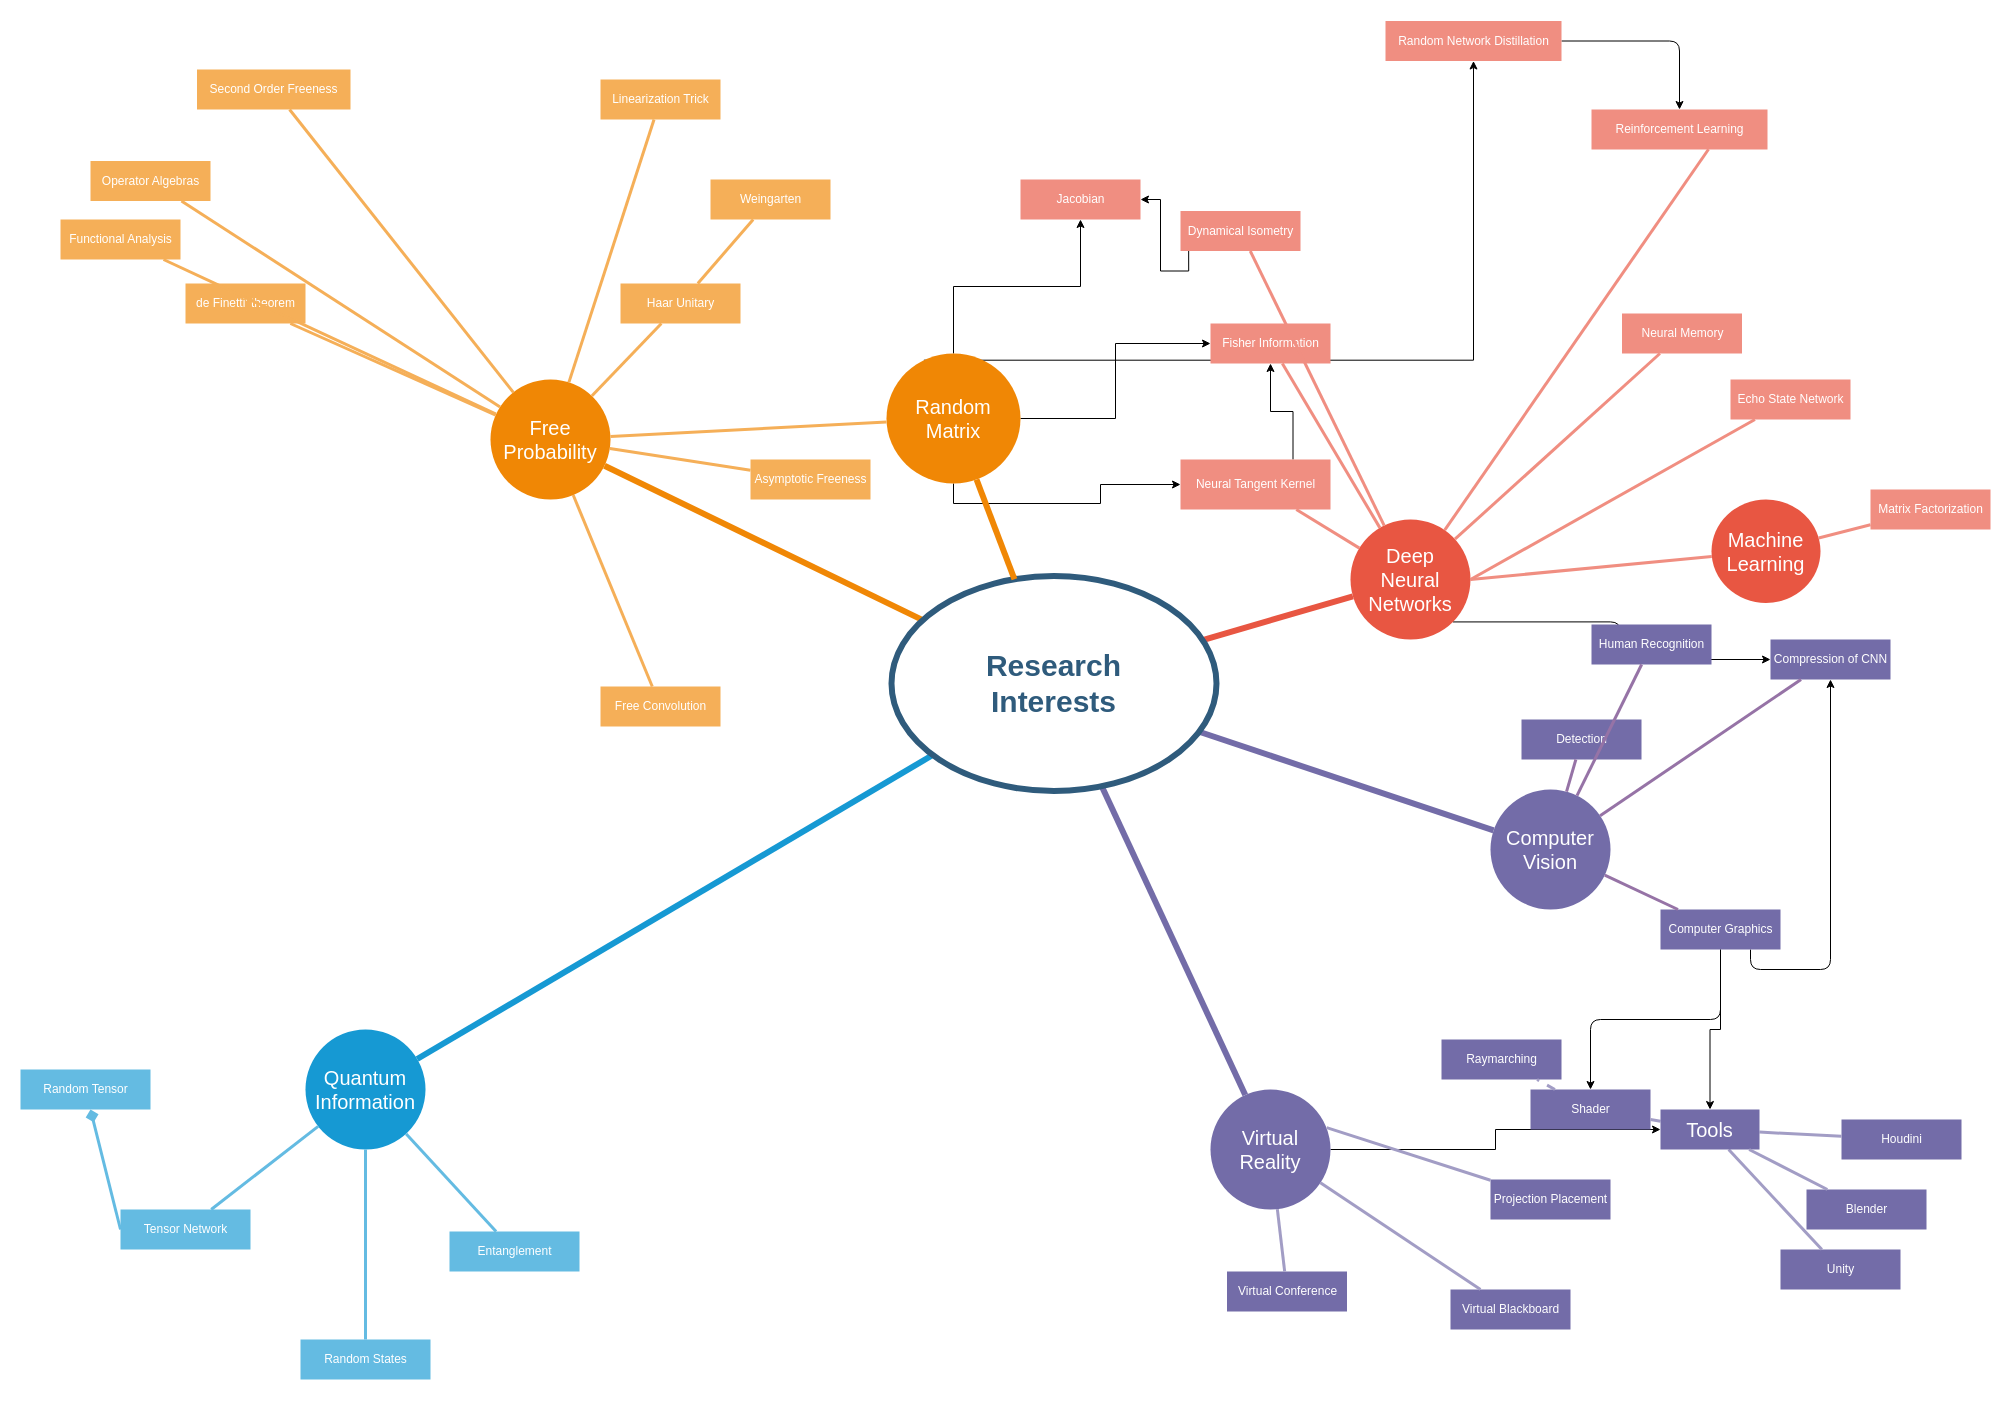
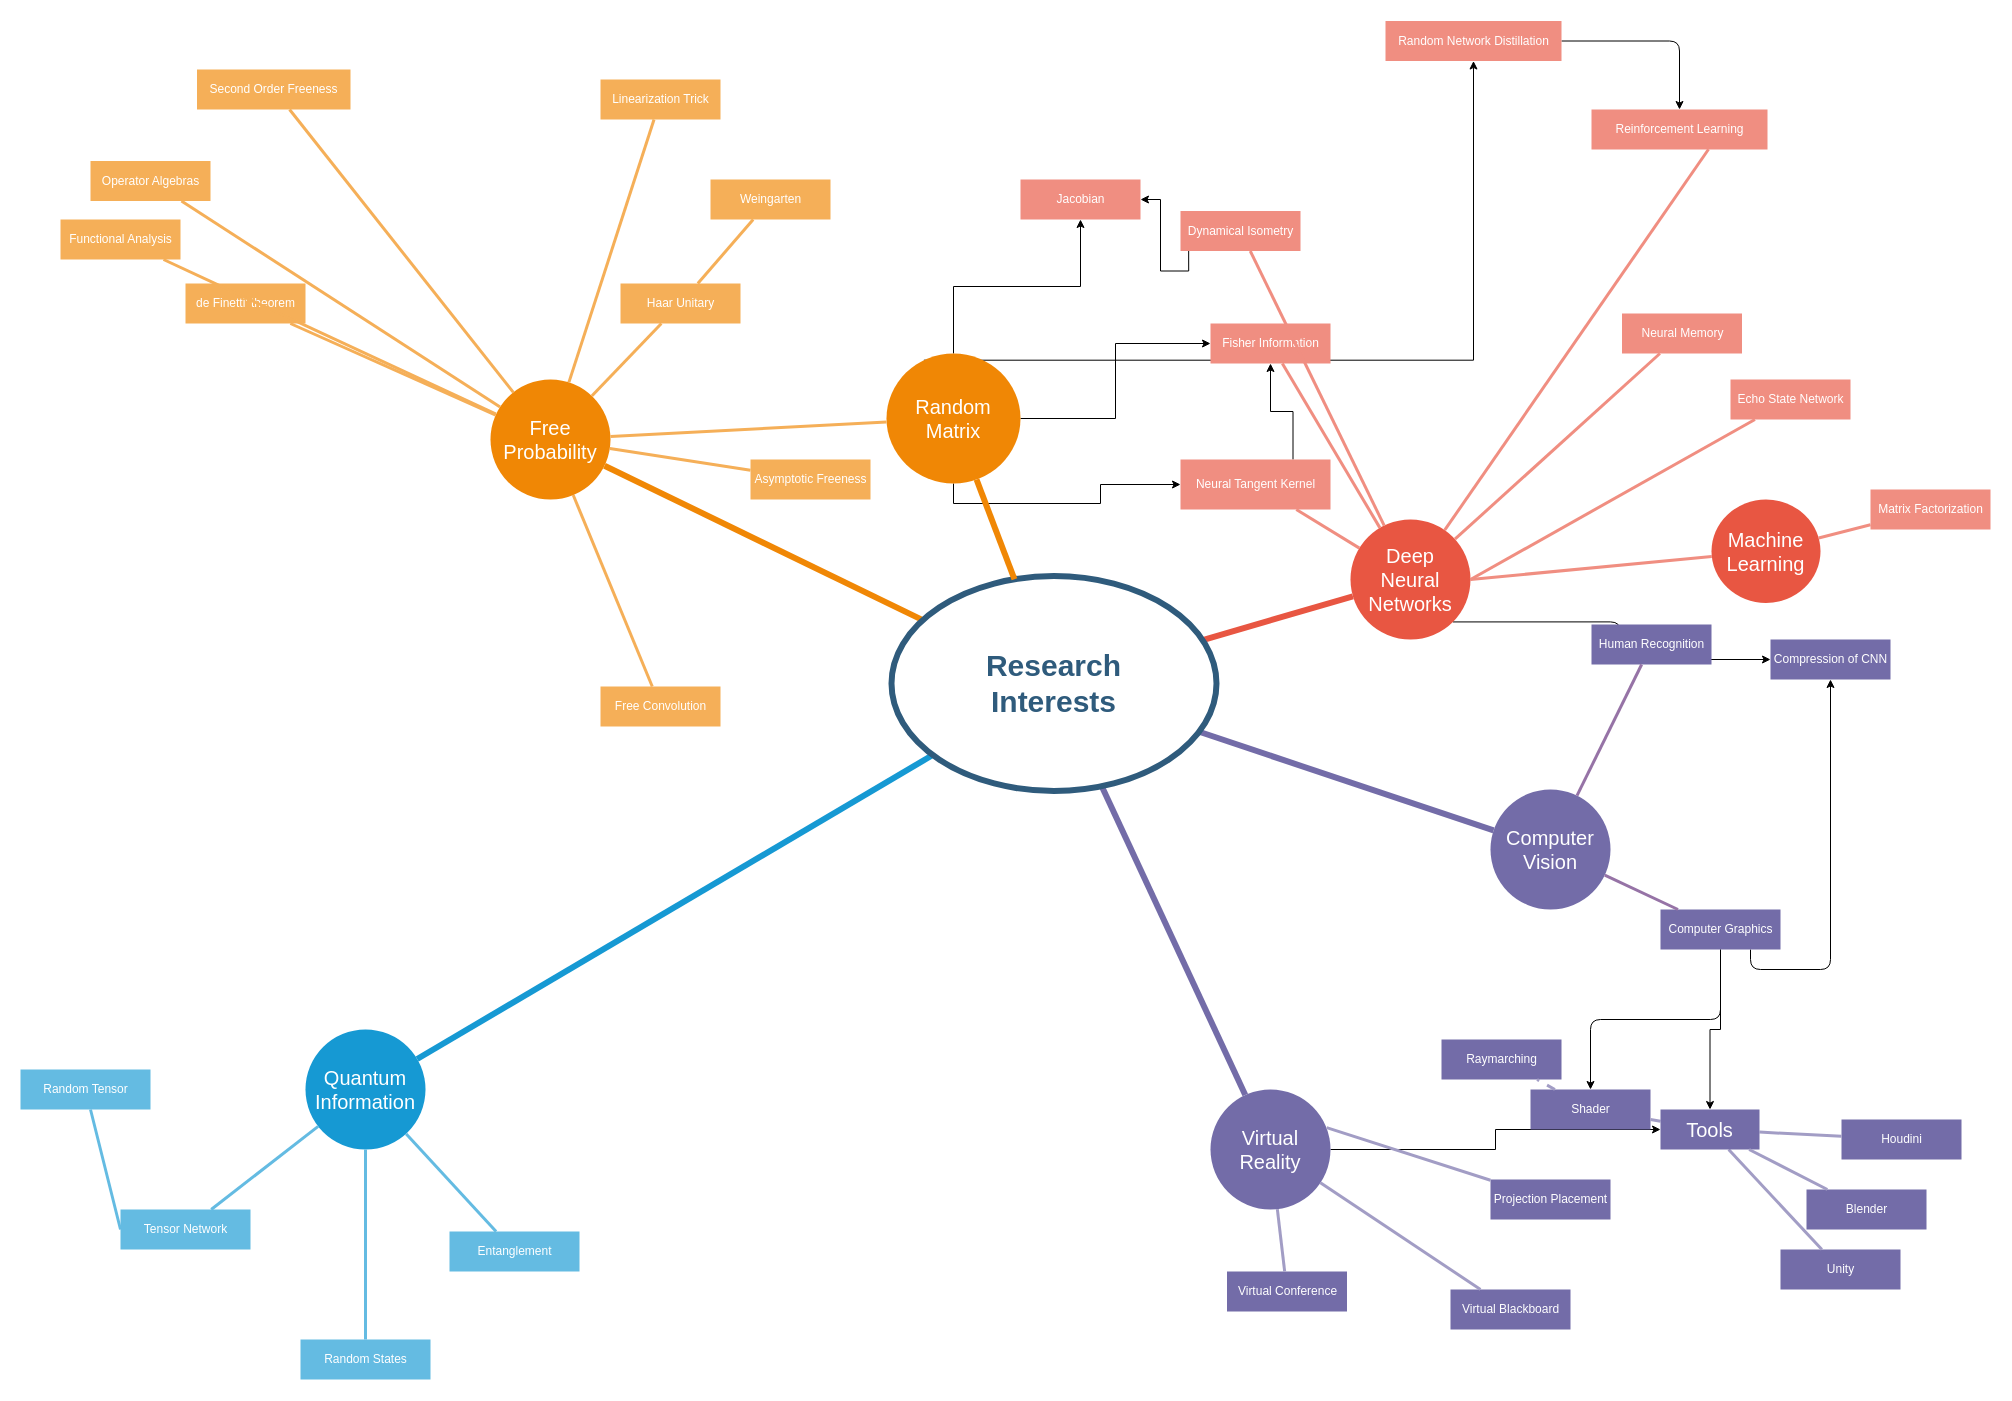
(1582, 740) -> none
(1701, 748) -> none
(1571, 776) -> none
(93, 1121) -> (92, 1115)
